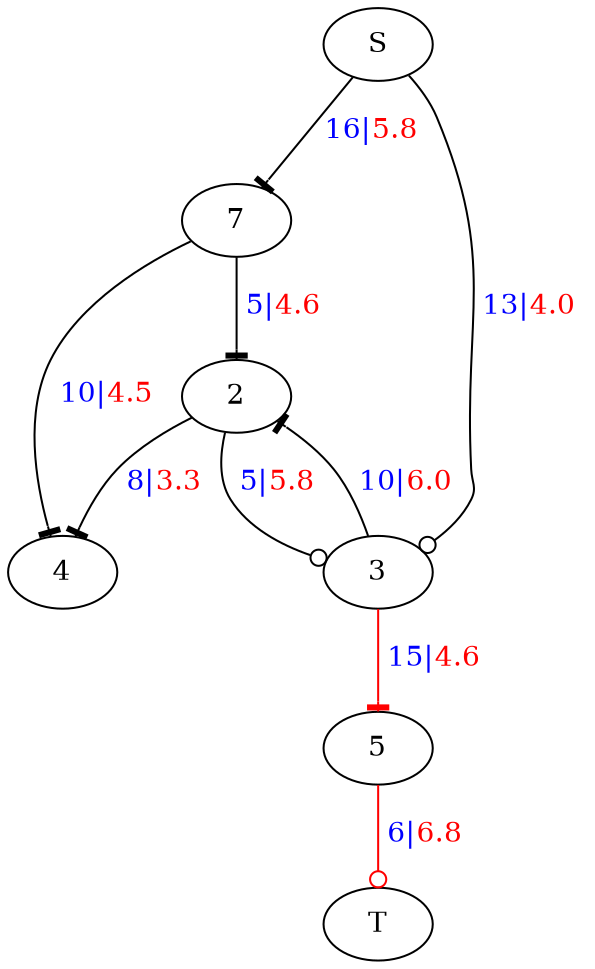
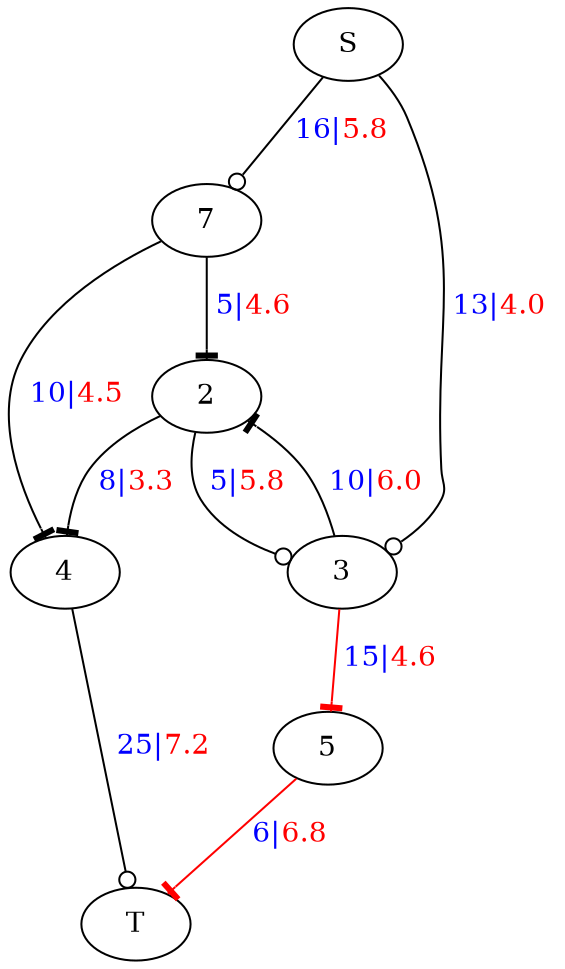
(311, 128) -> (283, 126)
none -> (99, 740)
(378, 828) -> (236, 833)
